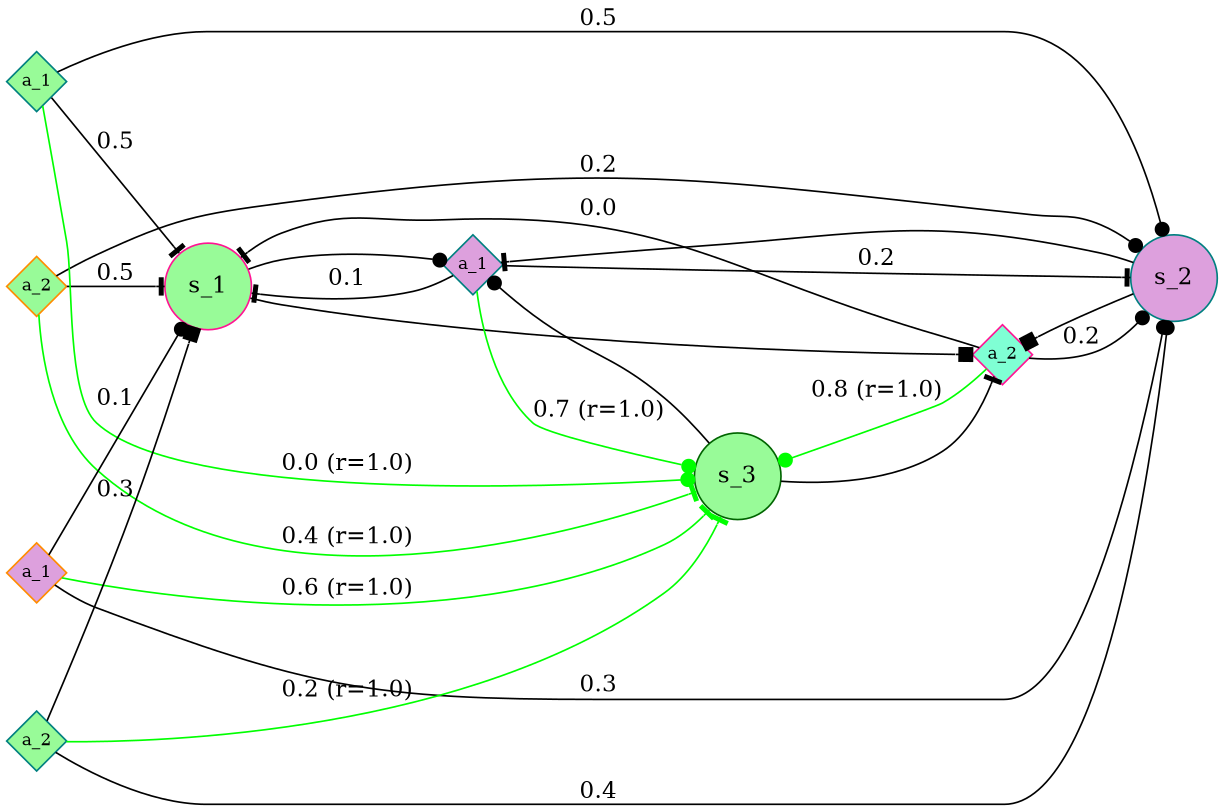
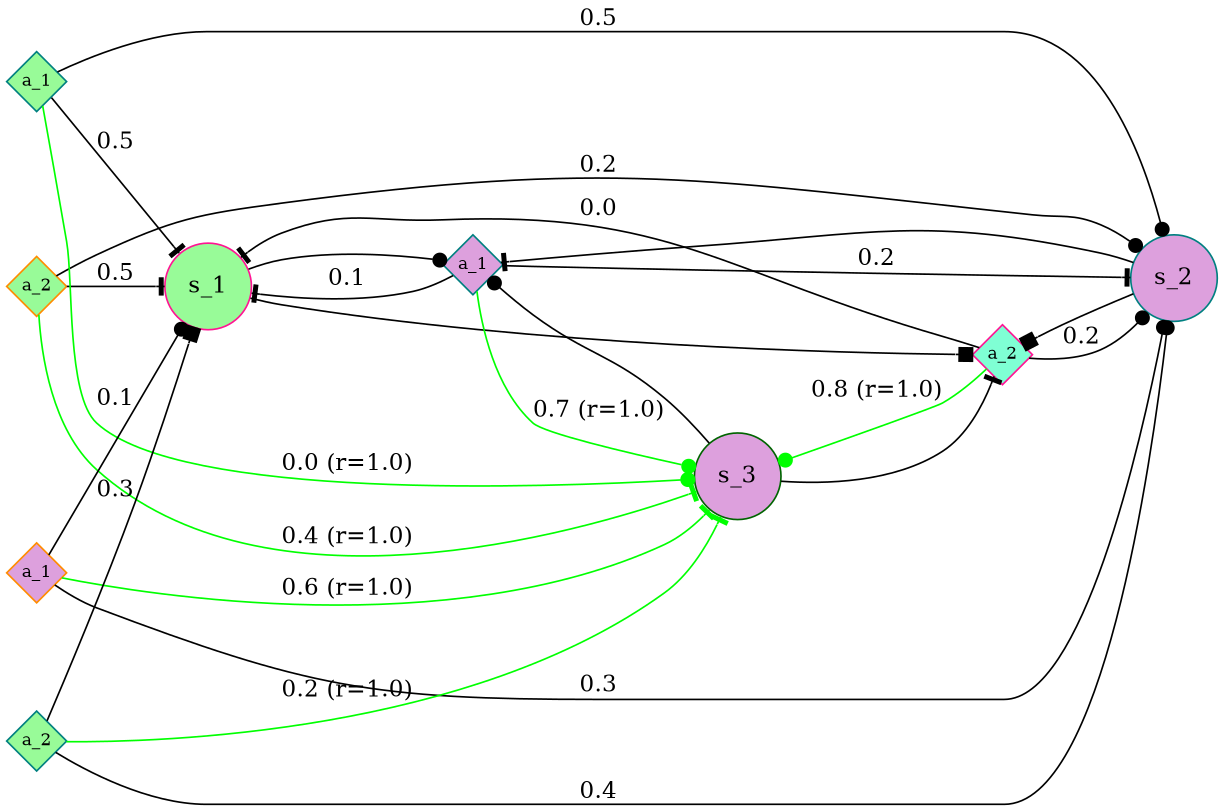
(738, 476) -> (738, 476)
